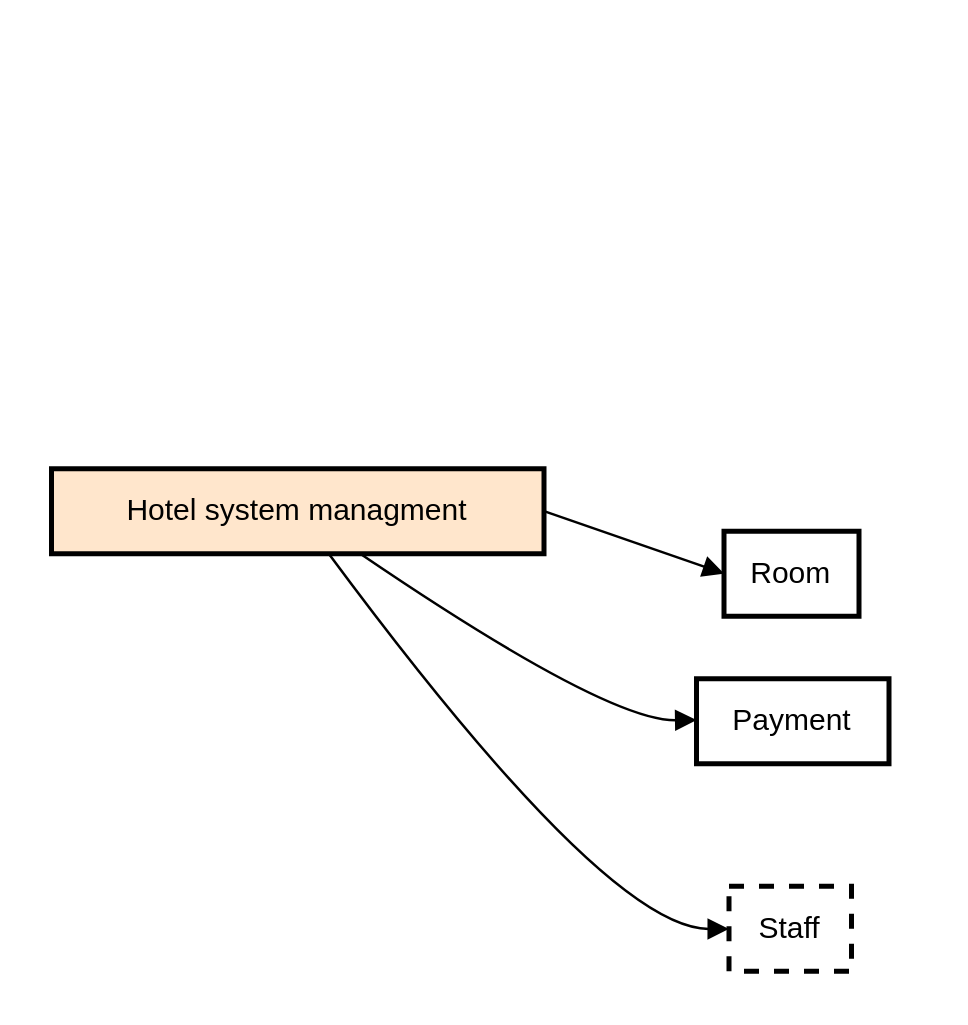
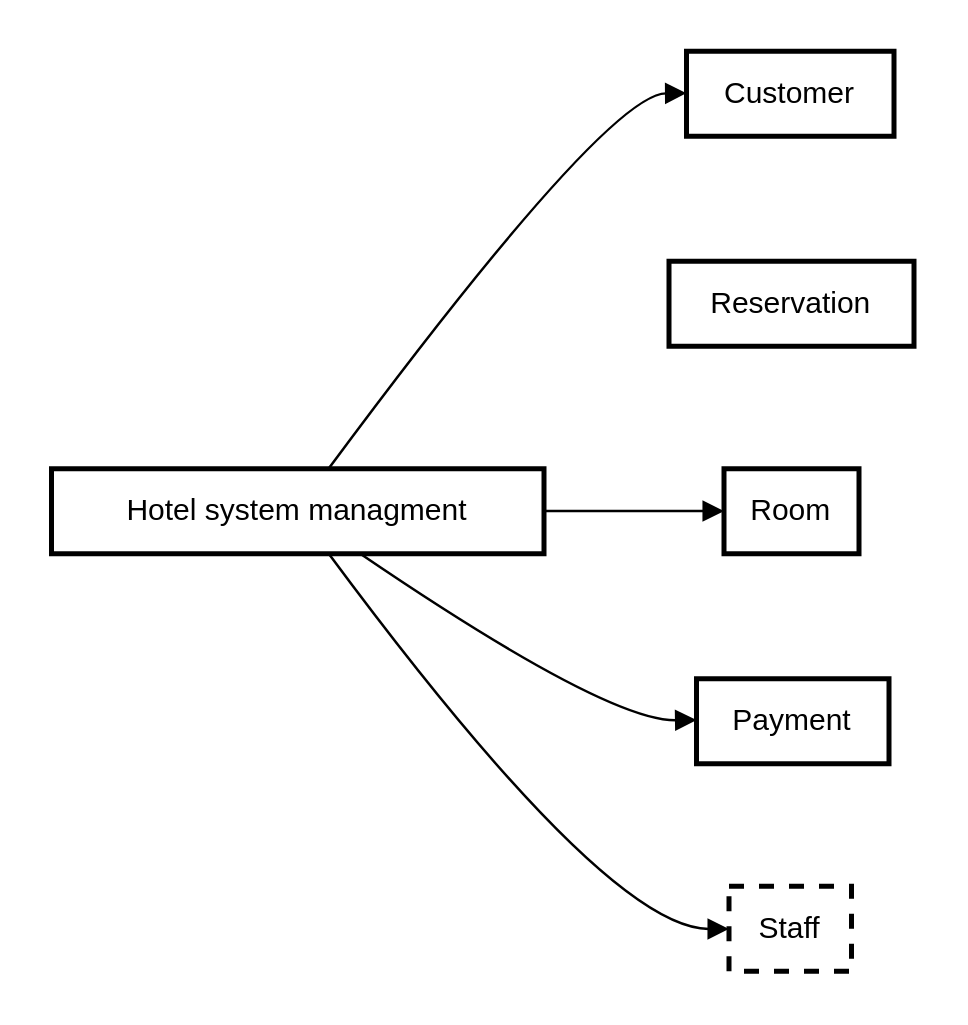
none -> (790, 94)
none -> (484, 267)
none -> (791, 304)
(298, 511) -> (298, 511)
(791, 574) -> (791, 511)
